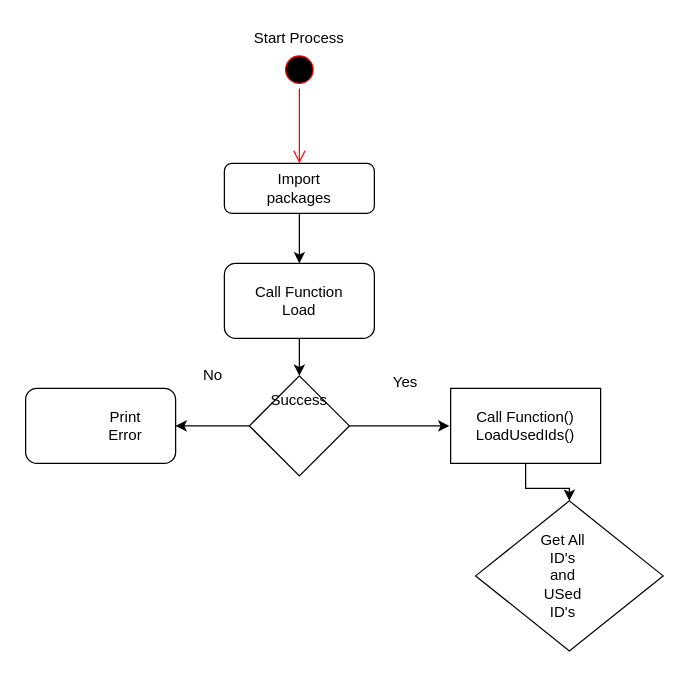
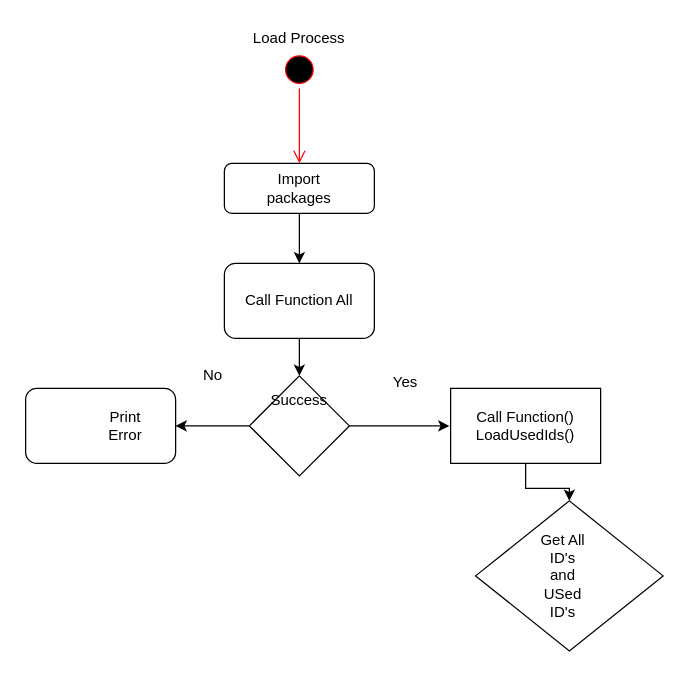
(299, 38) -> (299, 38)
(299, 301) -> (299, 301)
